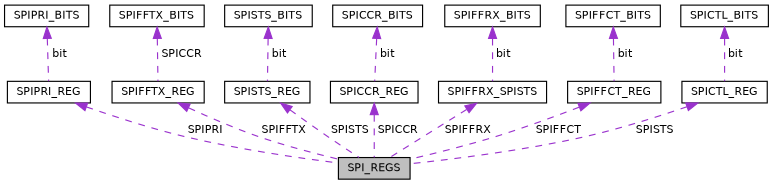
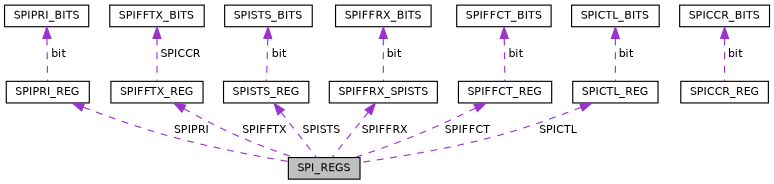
(653, 130) -> (557, 130)
(374, 136) -> none
